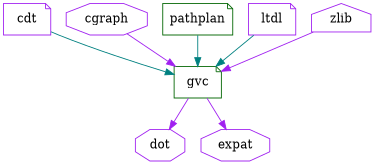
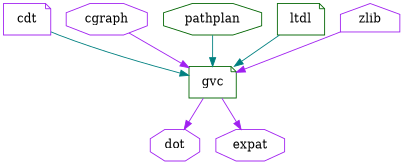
(198, 19) -> (213, 19)
(272, 19) -> (301, 19)
